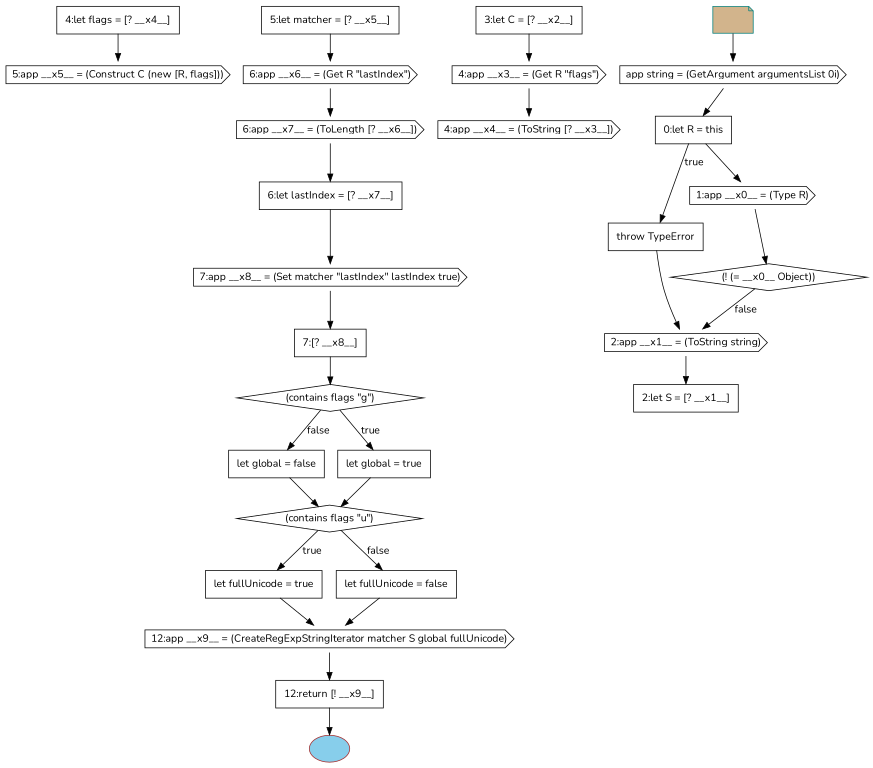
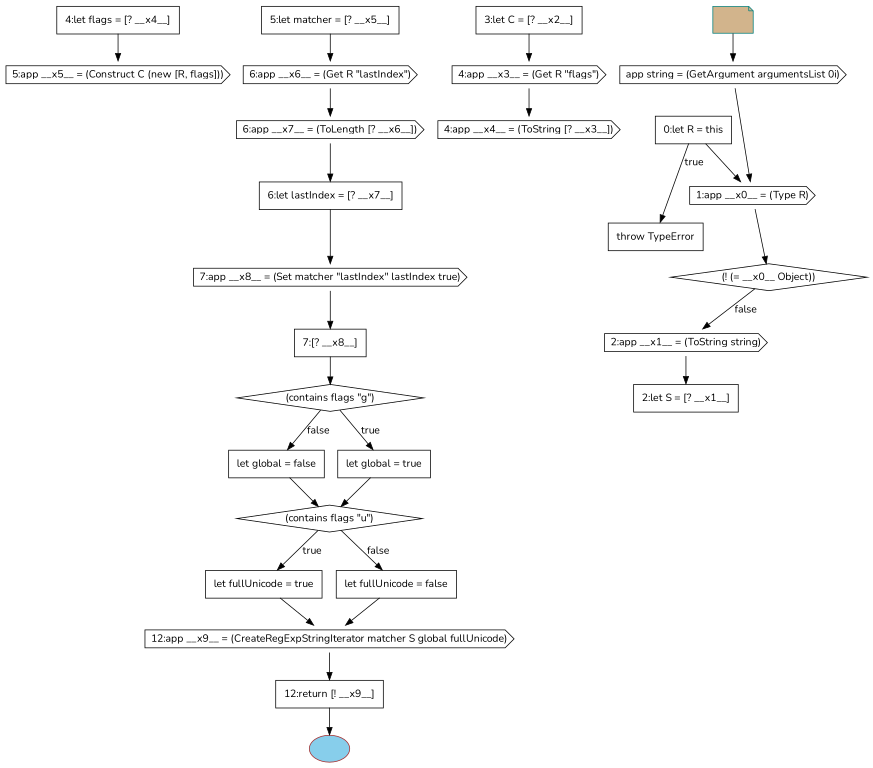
(716, 99) -> (742, 131)
(663, 287) -> none
